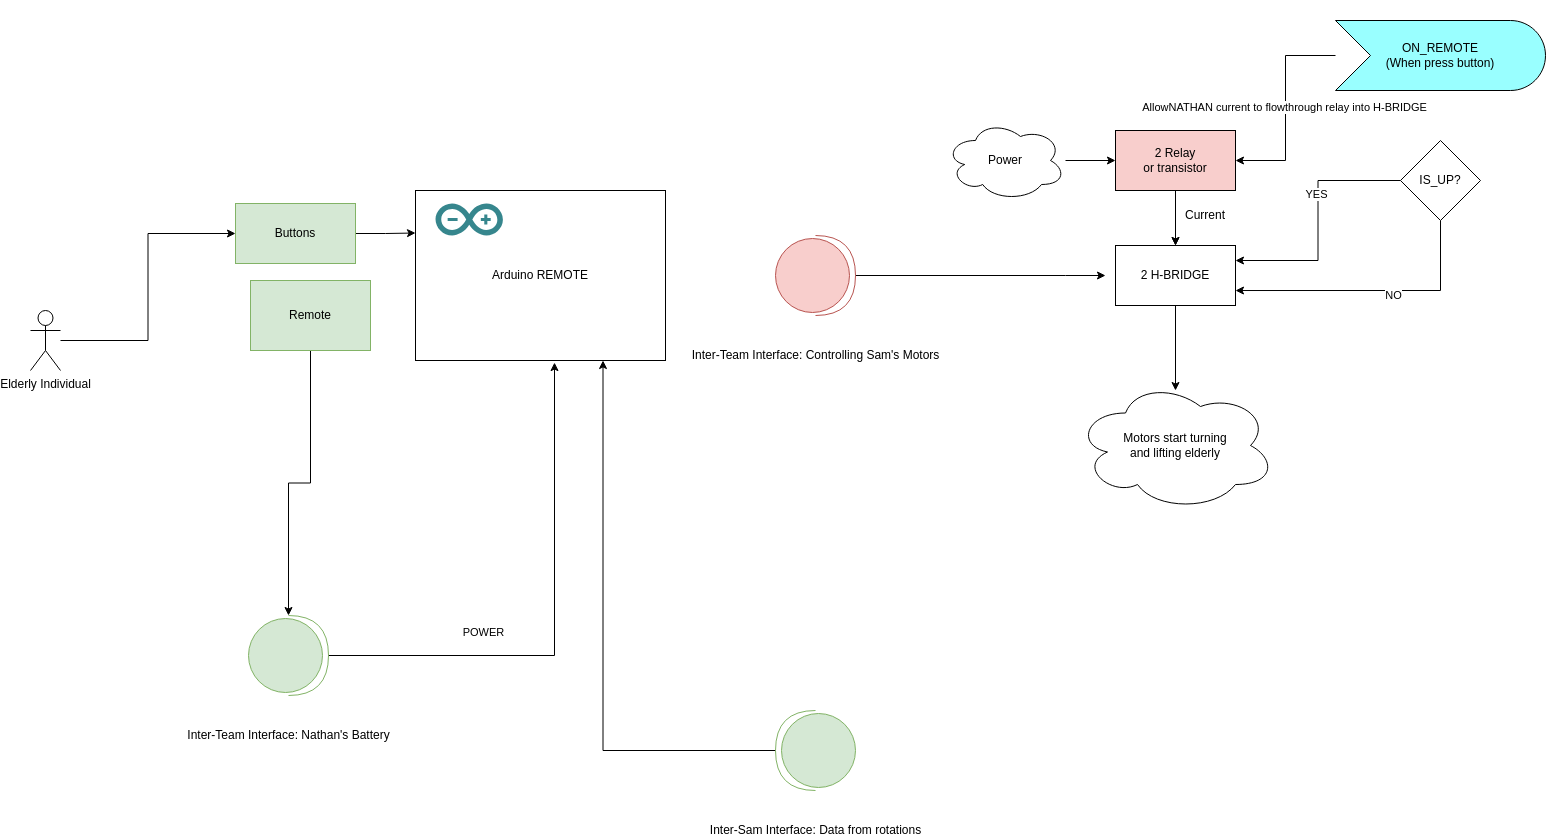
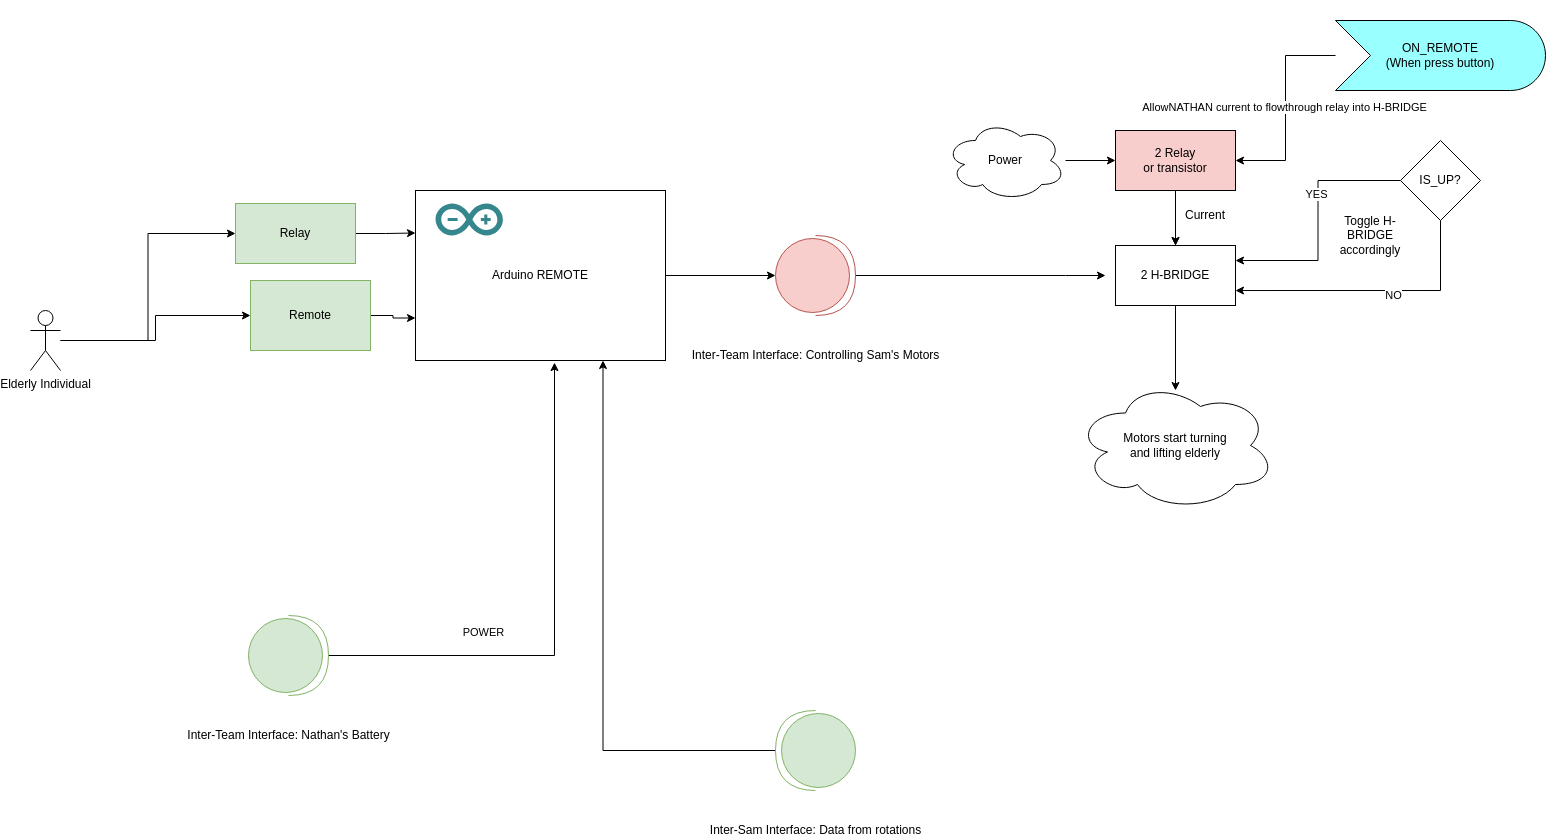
(296, 234) -> (296, 234)
none -> (1371, 236)
none -> (717, 276)
none -> (184, 316)
(303, 483) -> (391, 316)
